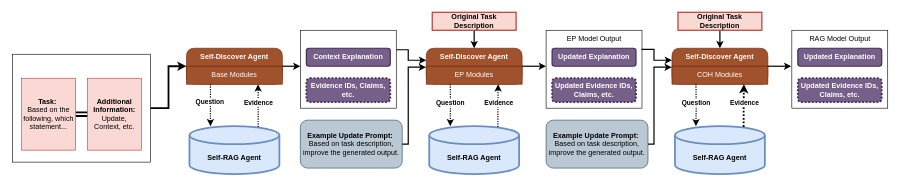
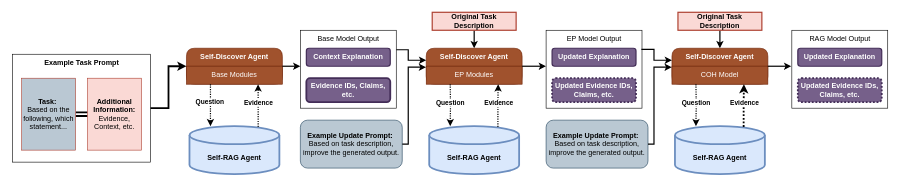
none -> (348, 39)
none -> (81, 63)
(720, 75) -> (720, 75)
(348, 90) -> (348, 90)
(48, 114) -> (48, 114)
(114, 114) -> (114, 114)
